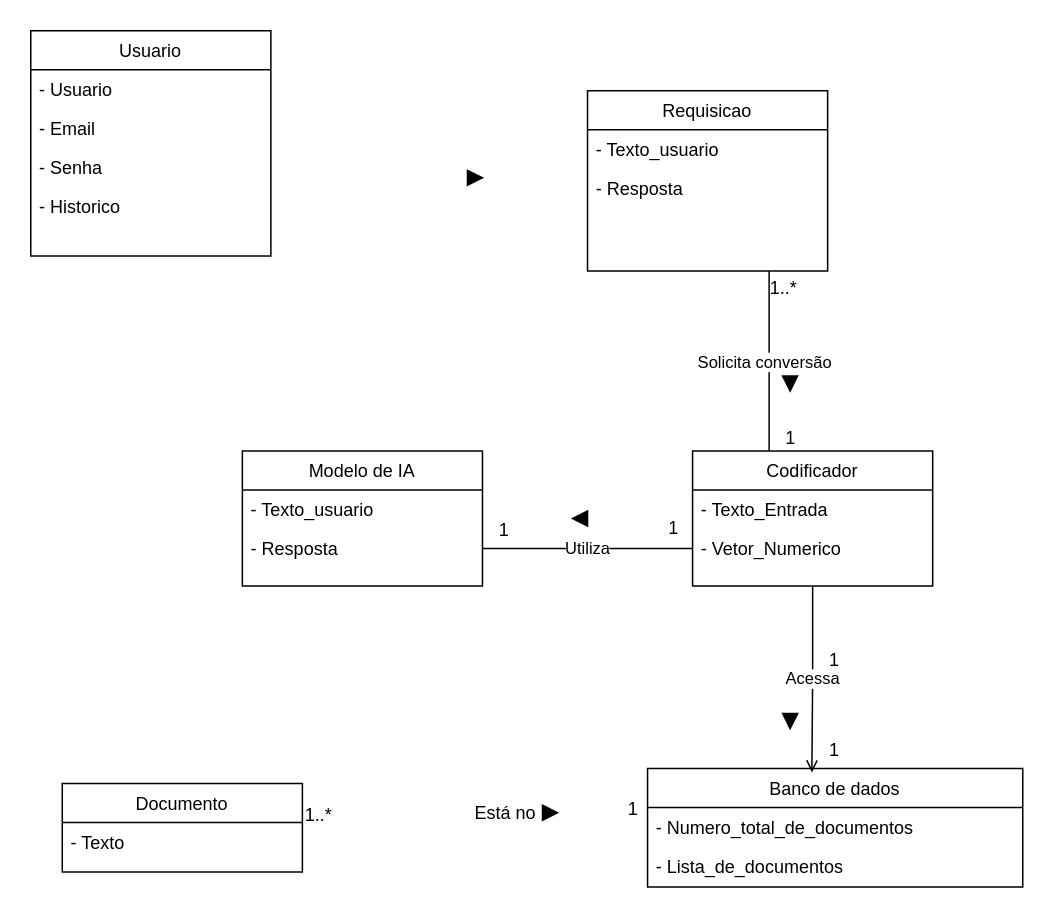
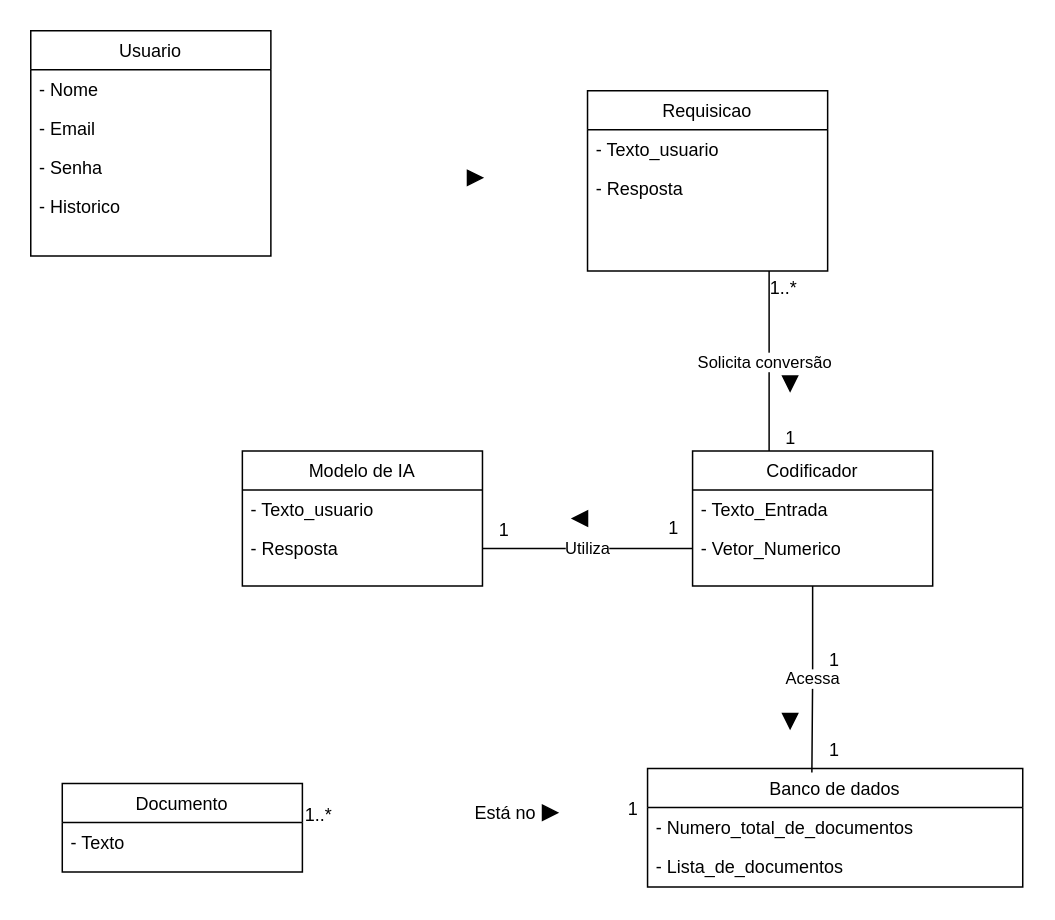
(80, 90) -> (67, 90)
(812, 765) -> (812, 765)
